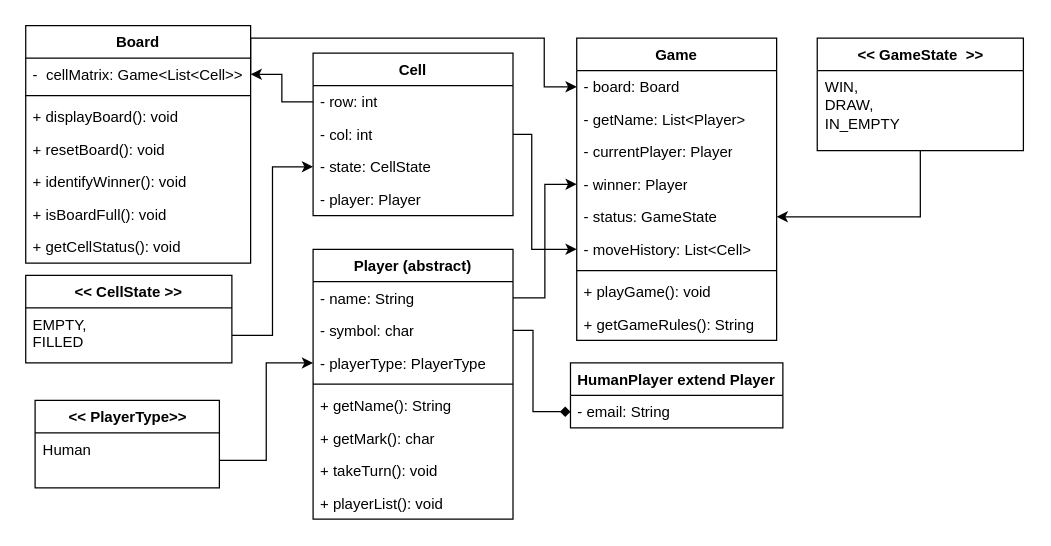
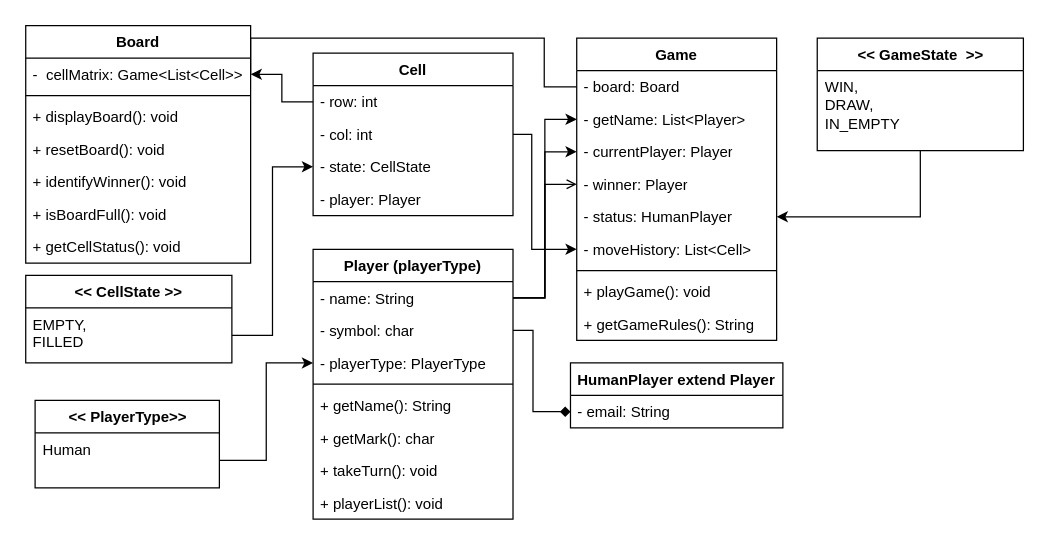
(567, 87) -> (569, 87)
none -> (545, 122)
none -> (557, 152)
(567, 184) -> (569, 184)
(658, 218) -> (665, 218)
(413, 267) -> (413, 267)
